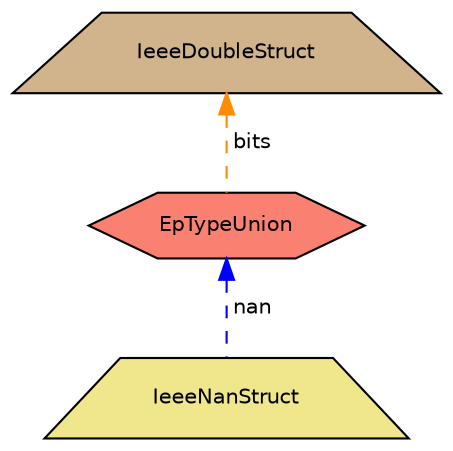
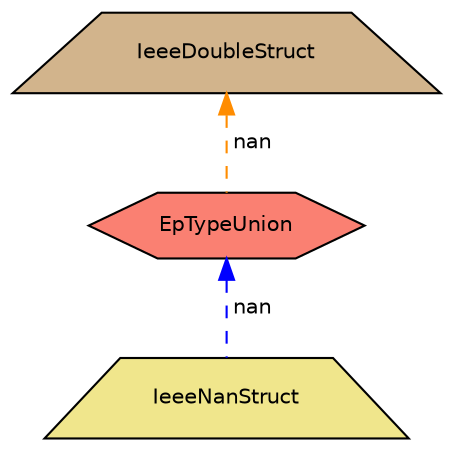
(250, 143) -> (250, 143)
